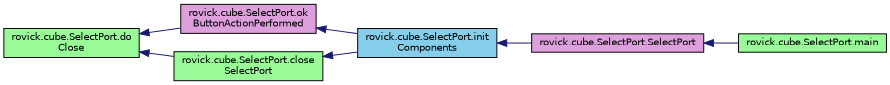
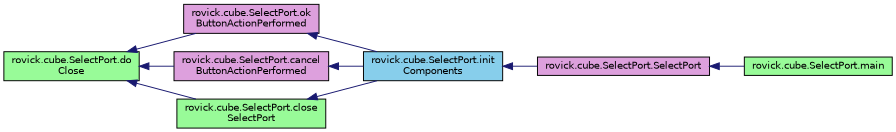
none -> (251, 66)
